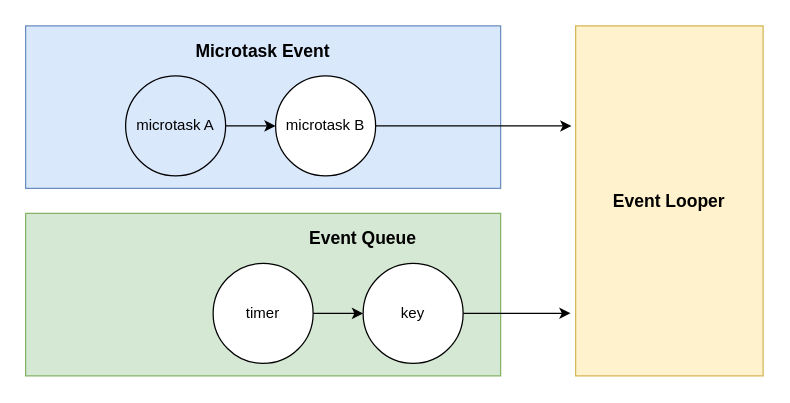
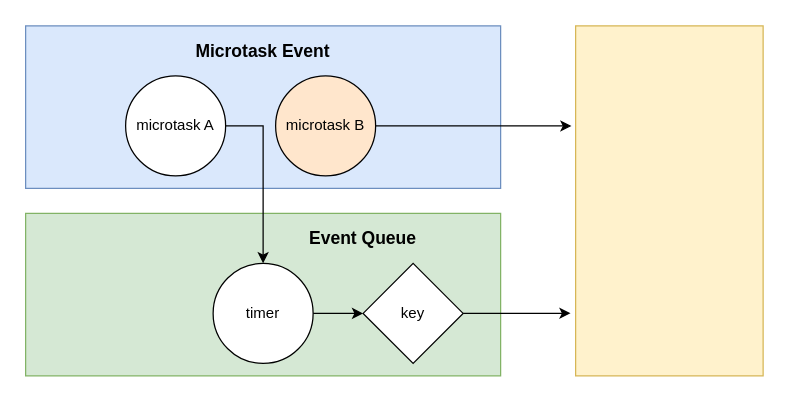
(176, 126) -> (176, 126)
(264, 126) -> (263, 189)
(326, 126) -> (326, 126)
(669, 201) -> none
(413, 313) -> (413, 313)
